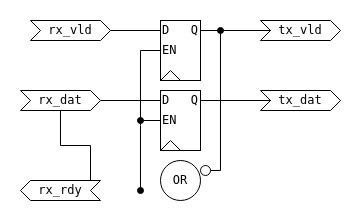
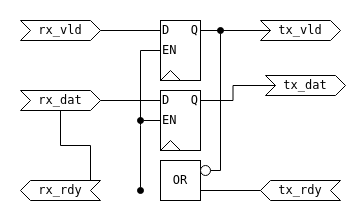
(71, 31) -> (61, 31)
(301, 101) -> (306, 86)
(181, 181) -> (181, 181)
none -> (231, 191)
none -> (301, 191)
